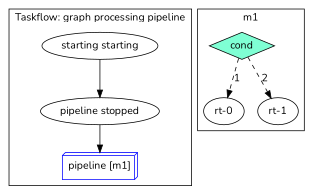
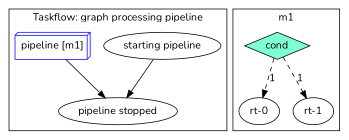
(100, 46) -> (162, 46)
(265, 79) -> (300, 79)
(100, 135) -> (83, 76)
